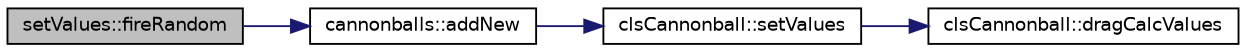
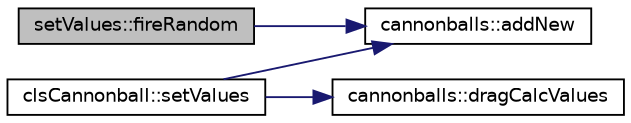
(560, 26) -> (298, 64)
(1083, 26) -> (478, 97)
